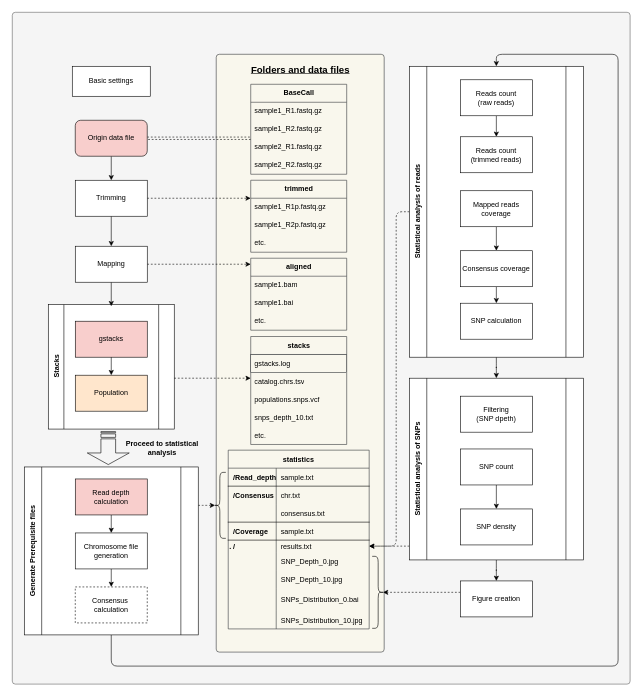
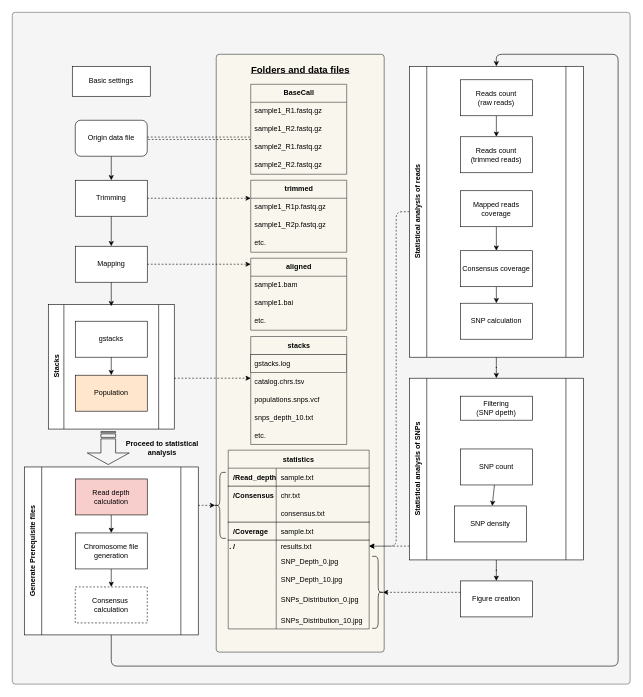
(111, 138) -> (111, 138)
(111, 339) -> (111, 339)
(497, 414) -> (497, 408)
(497, 527) -> (491, 524)
(322, 600) -> (323, 600)
